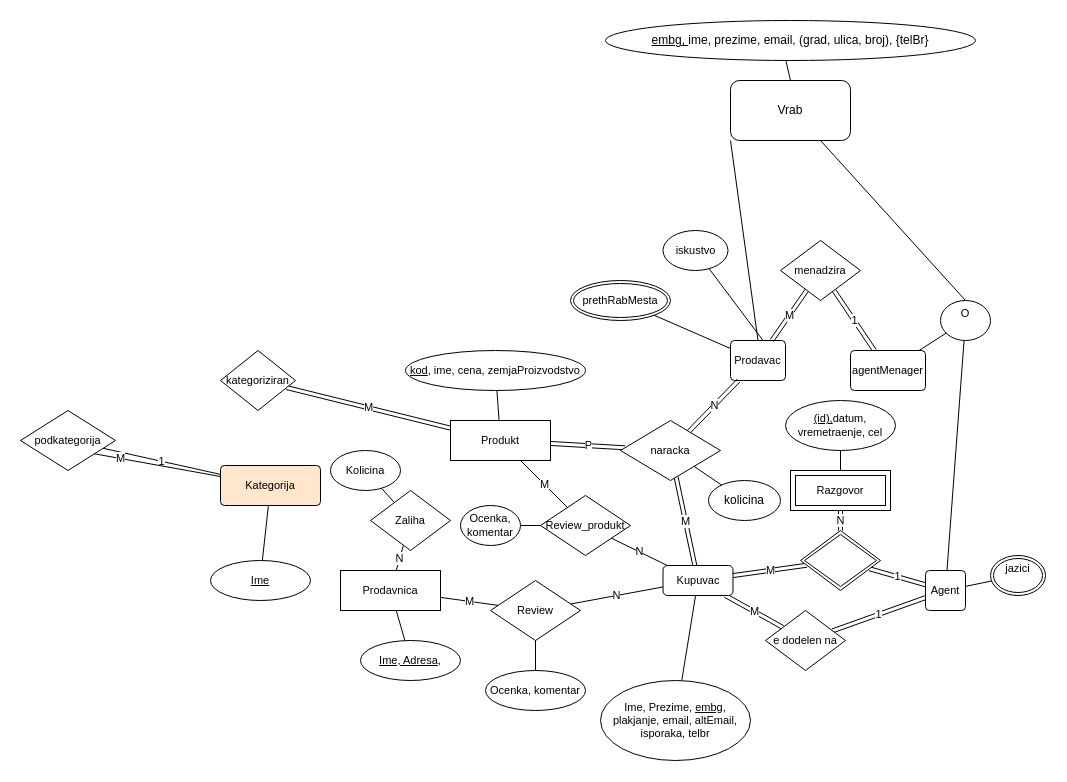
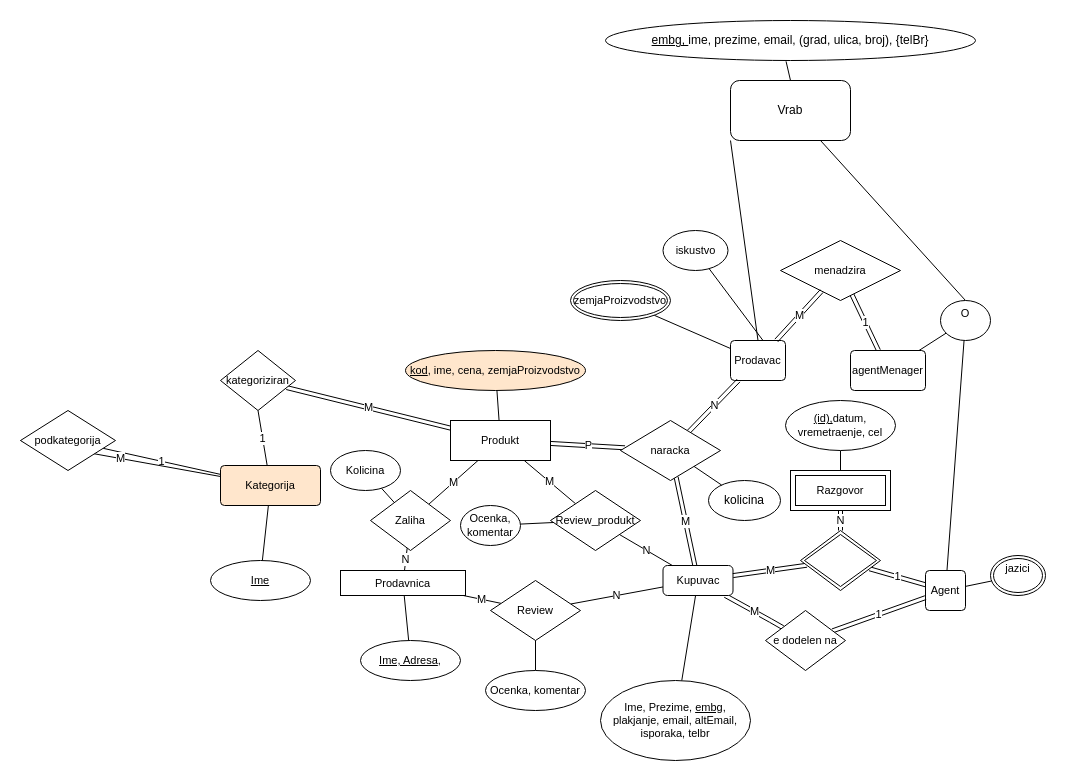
(821, 271) -> (841, 271)
(621, 301) -> (621, 301)
(496, 371) -> (496, 371)
none -> (263, 438)
none -> (454, 482)
(586, 526) -> (596, 521)
(391, 591) -> (403, 583)
